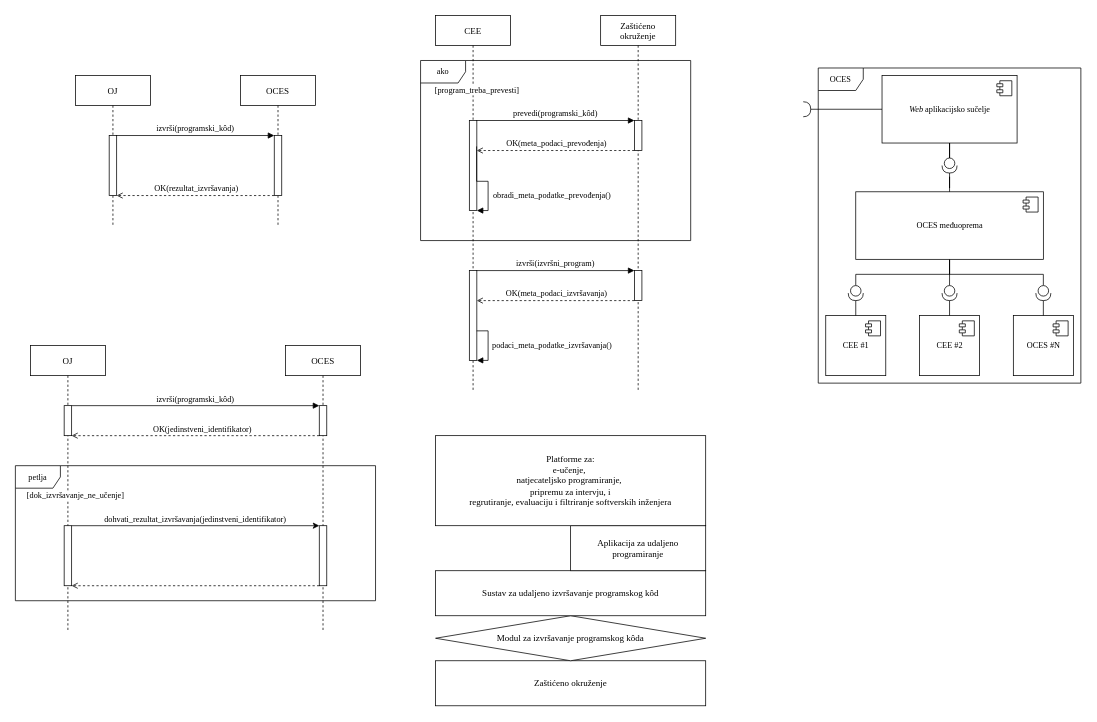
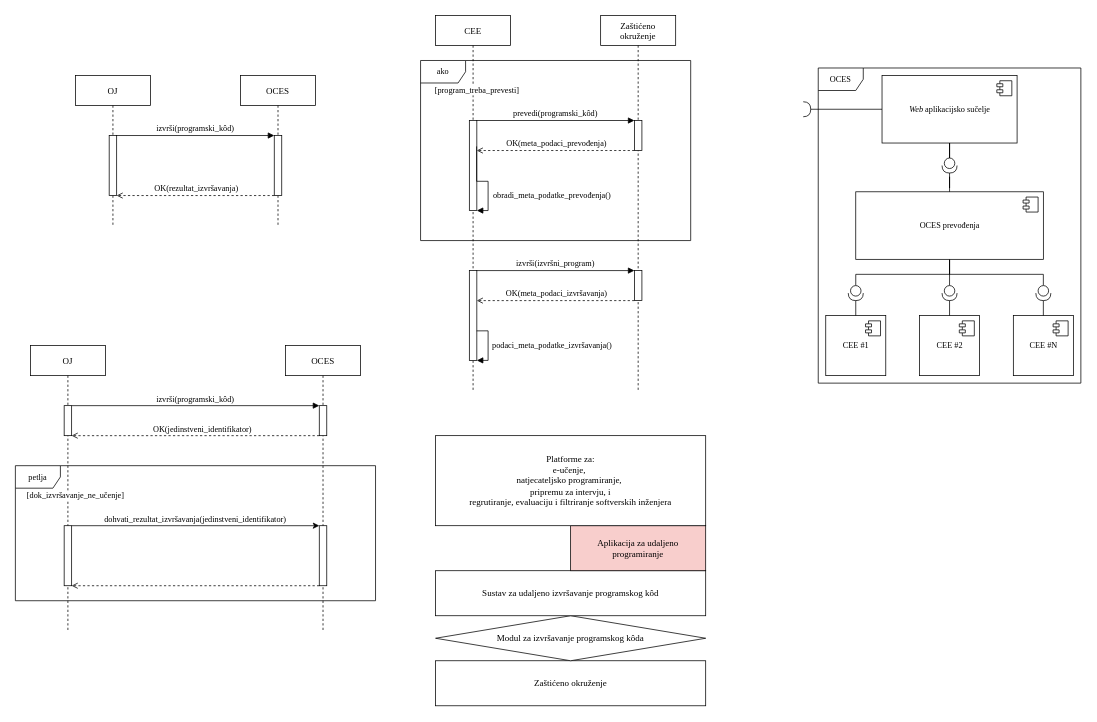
(950, 225) -> (950, 225)
(1043, 345) -> (1043, 345)
(638, 548) -> (638, 548)
